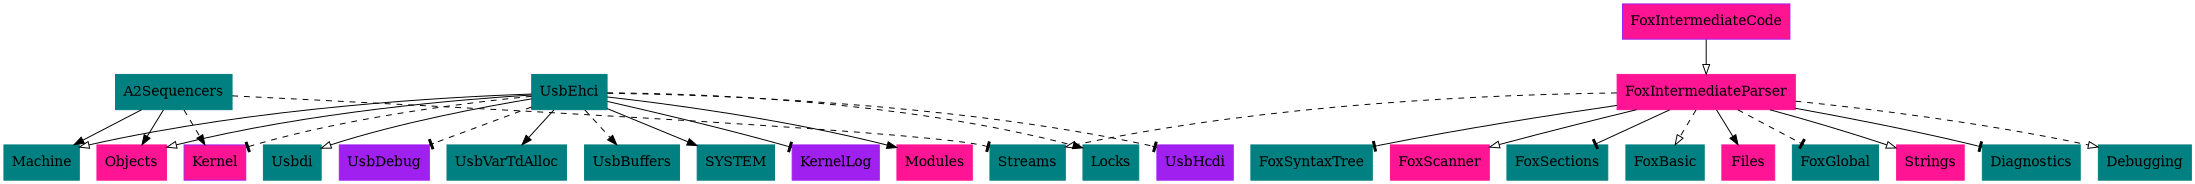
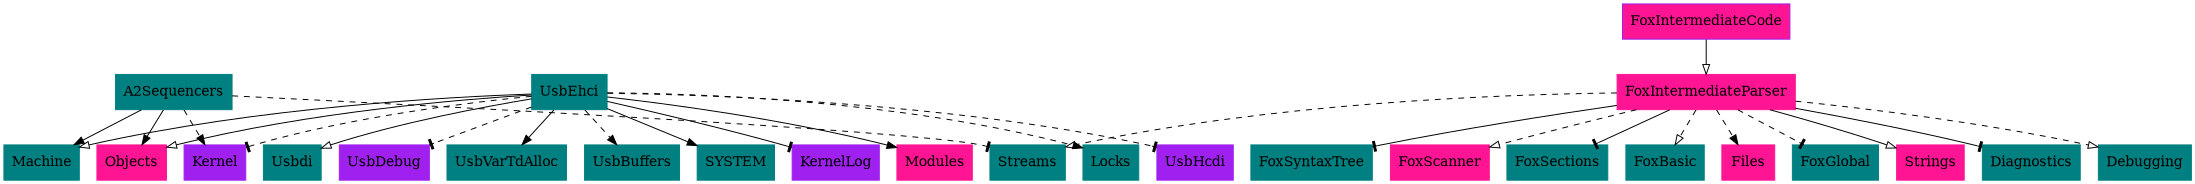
(1725, 123) -> (1725, 123)
(1568, 127) -> (1568, 127)
(215, 163) -> (215, 163)
